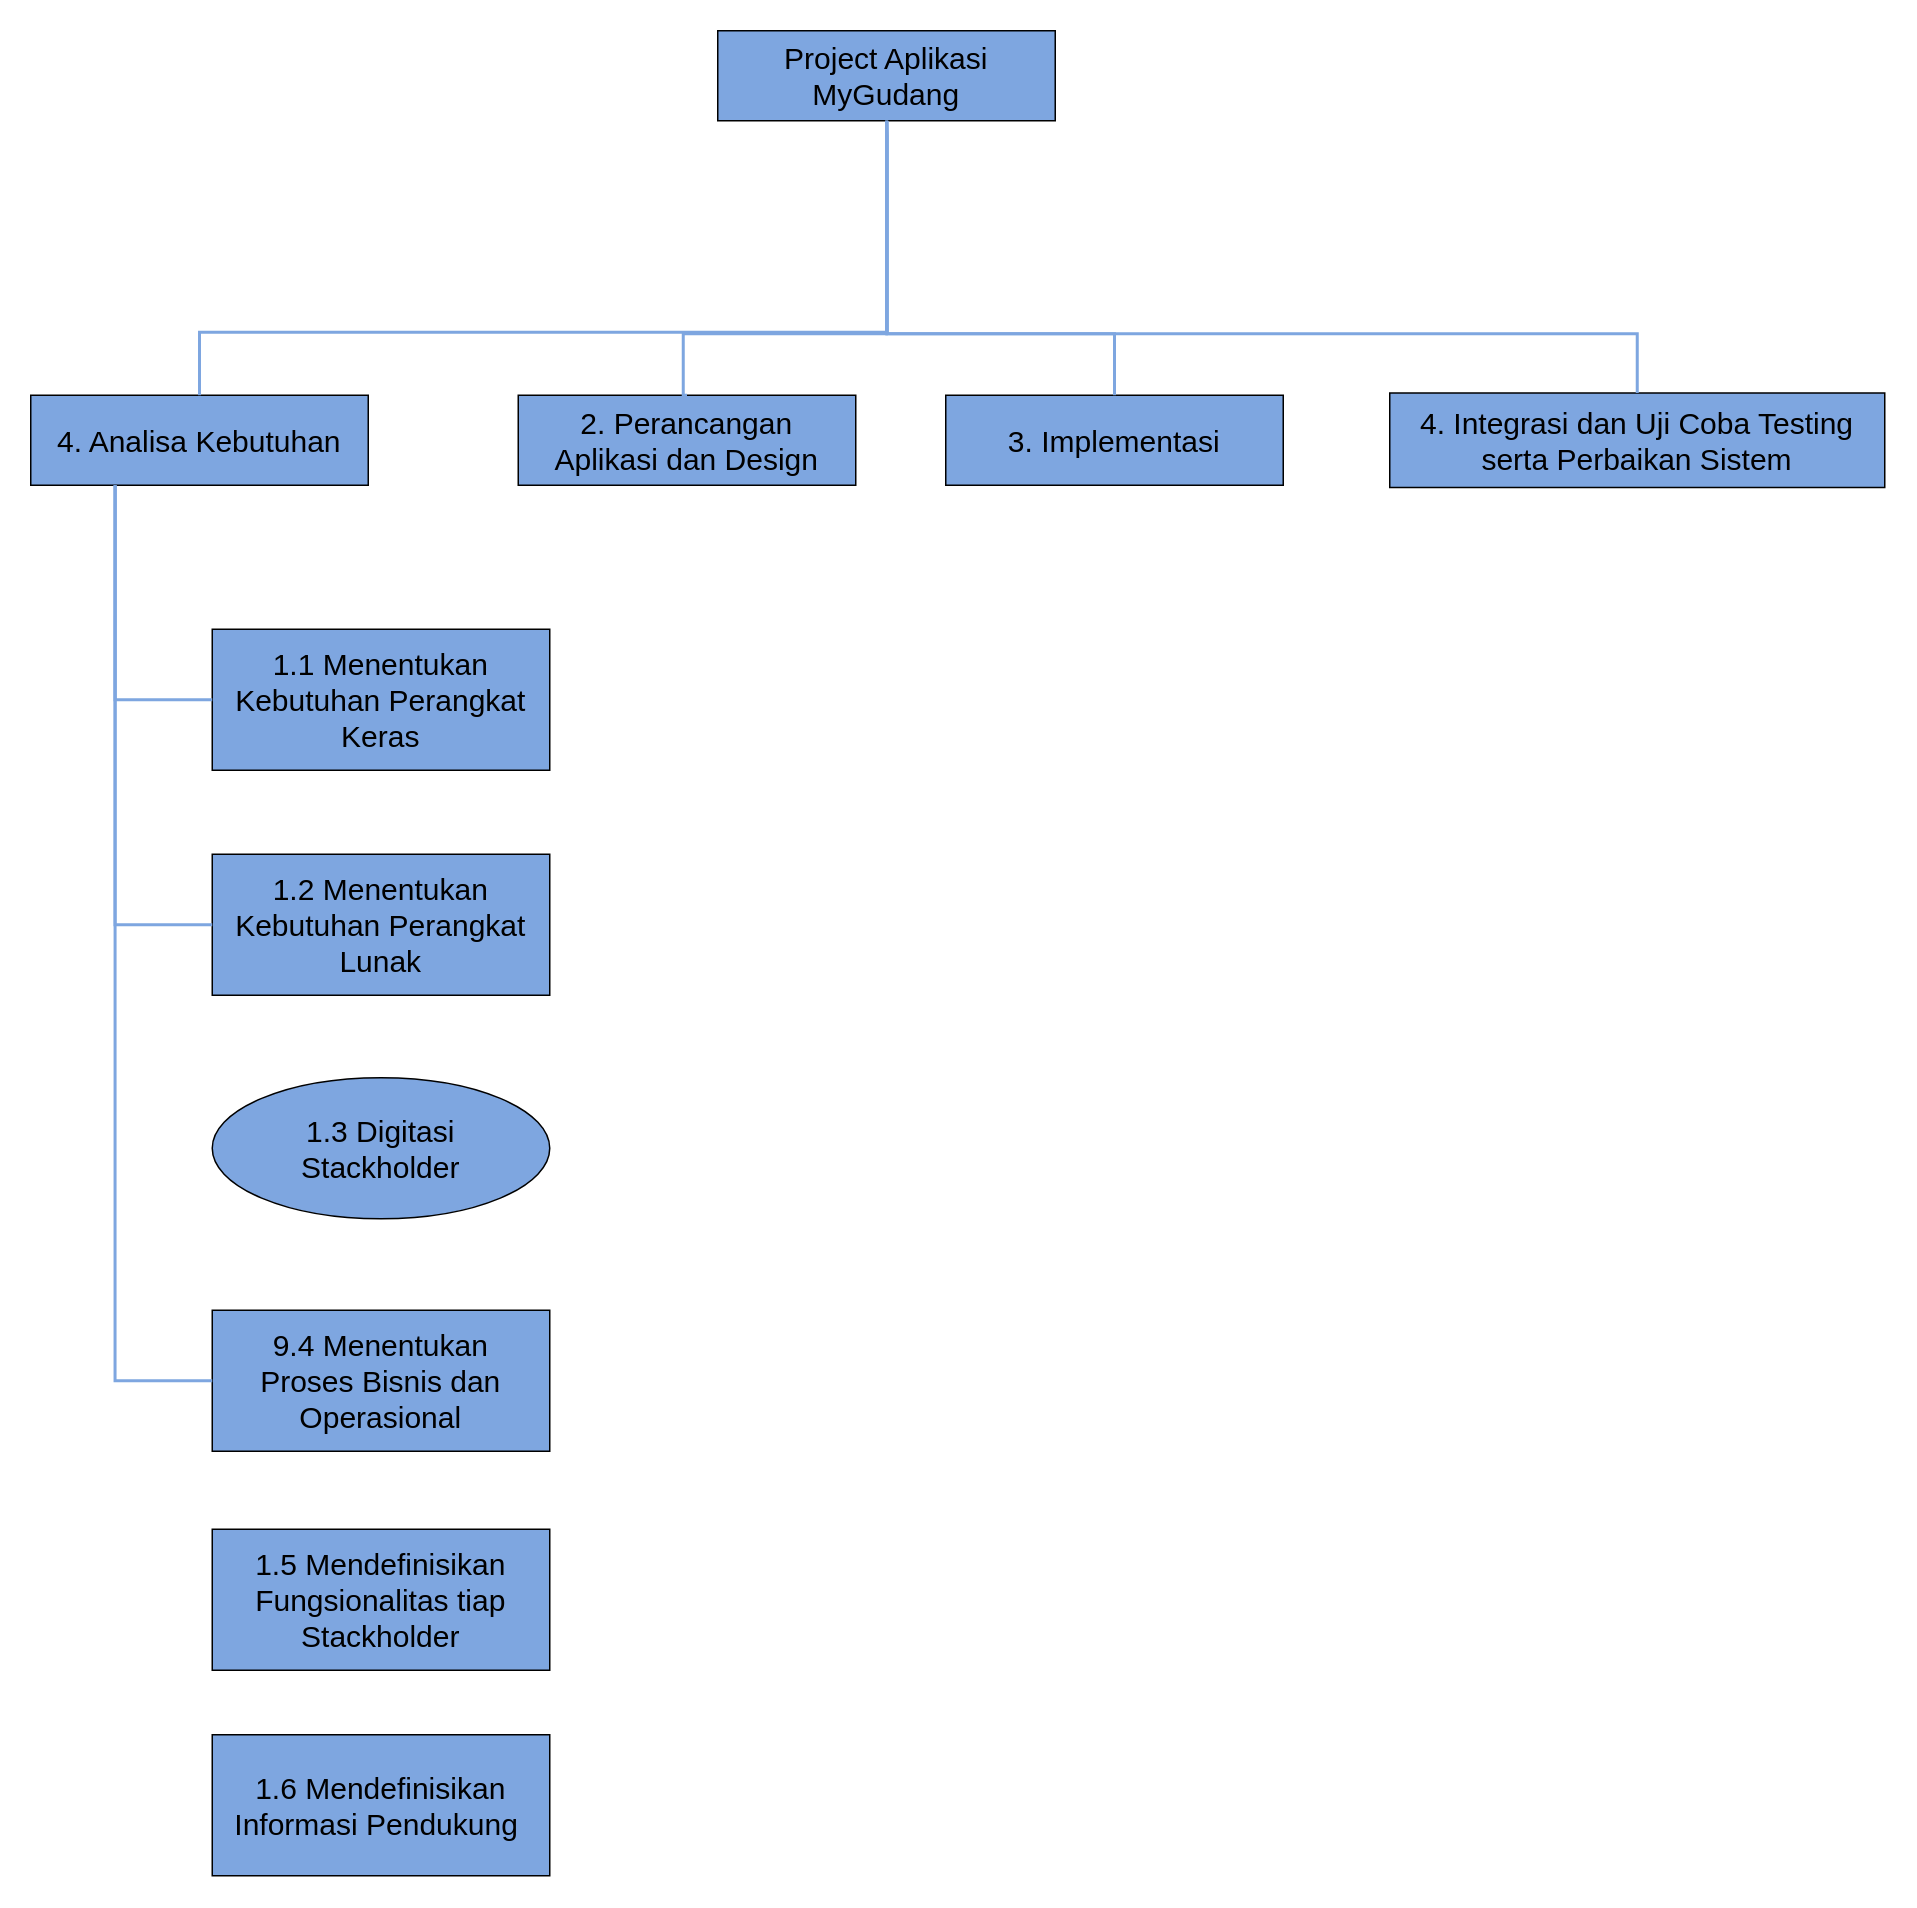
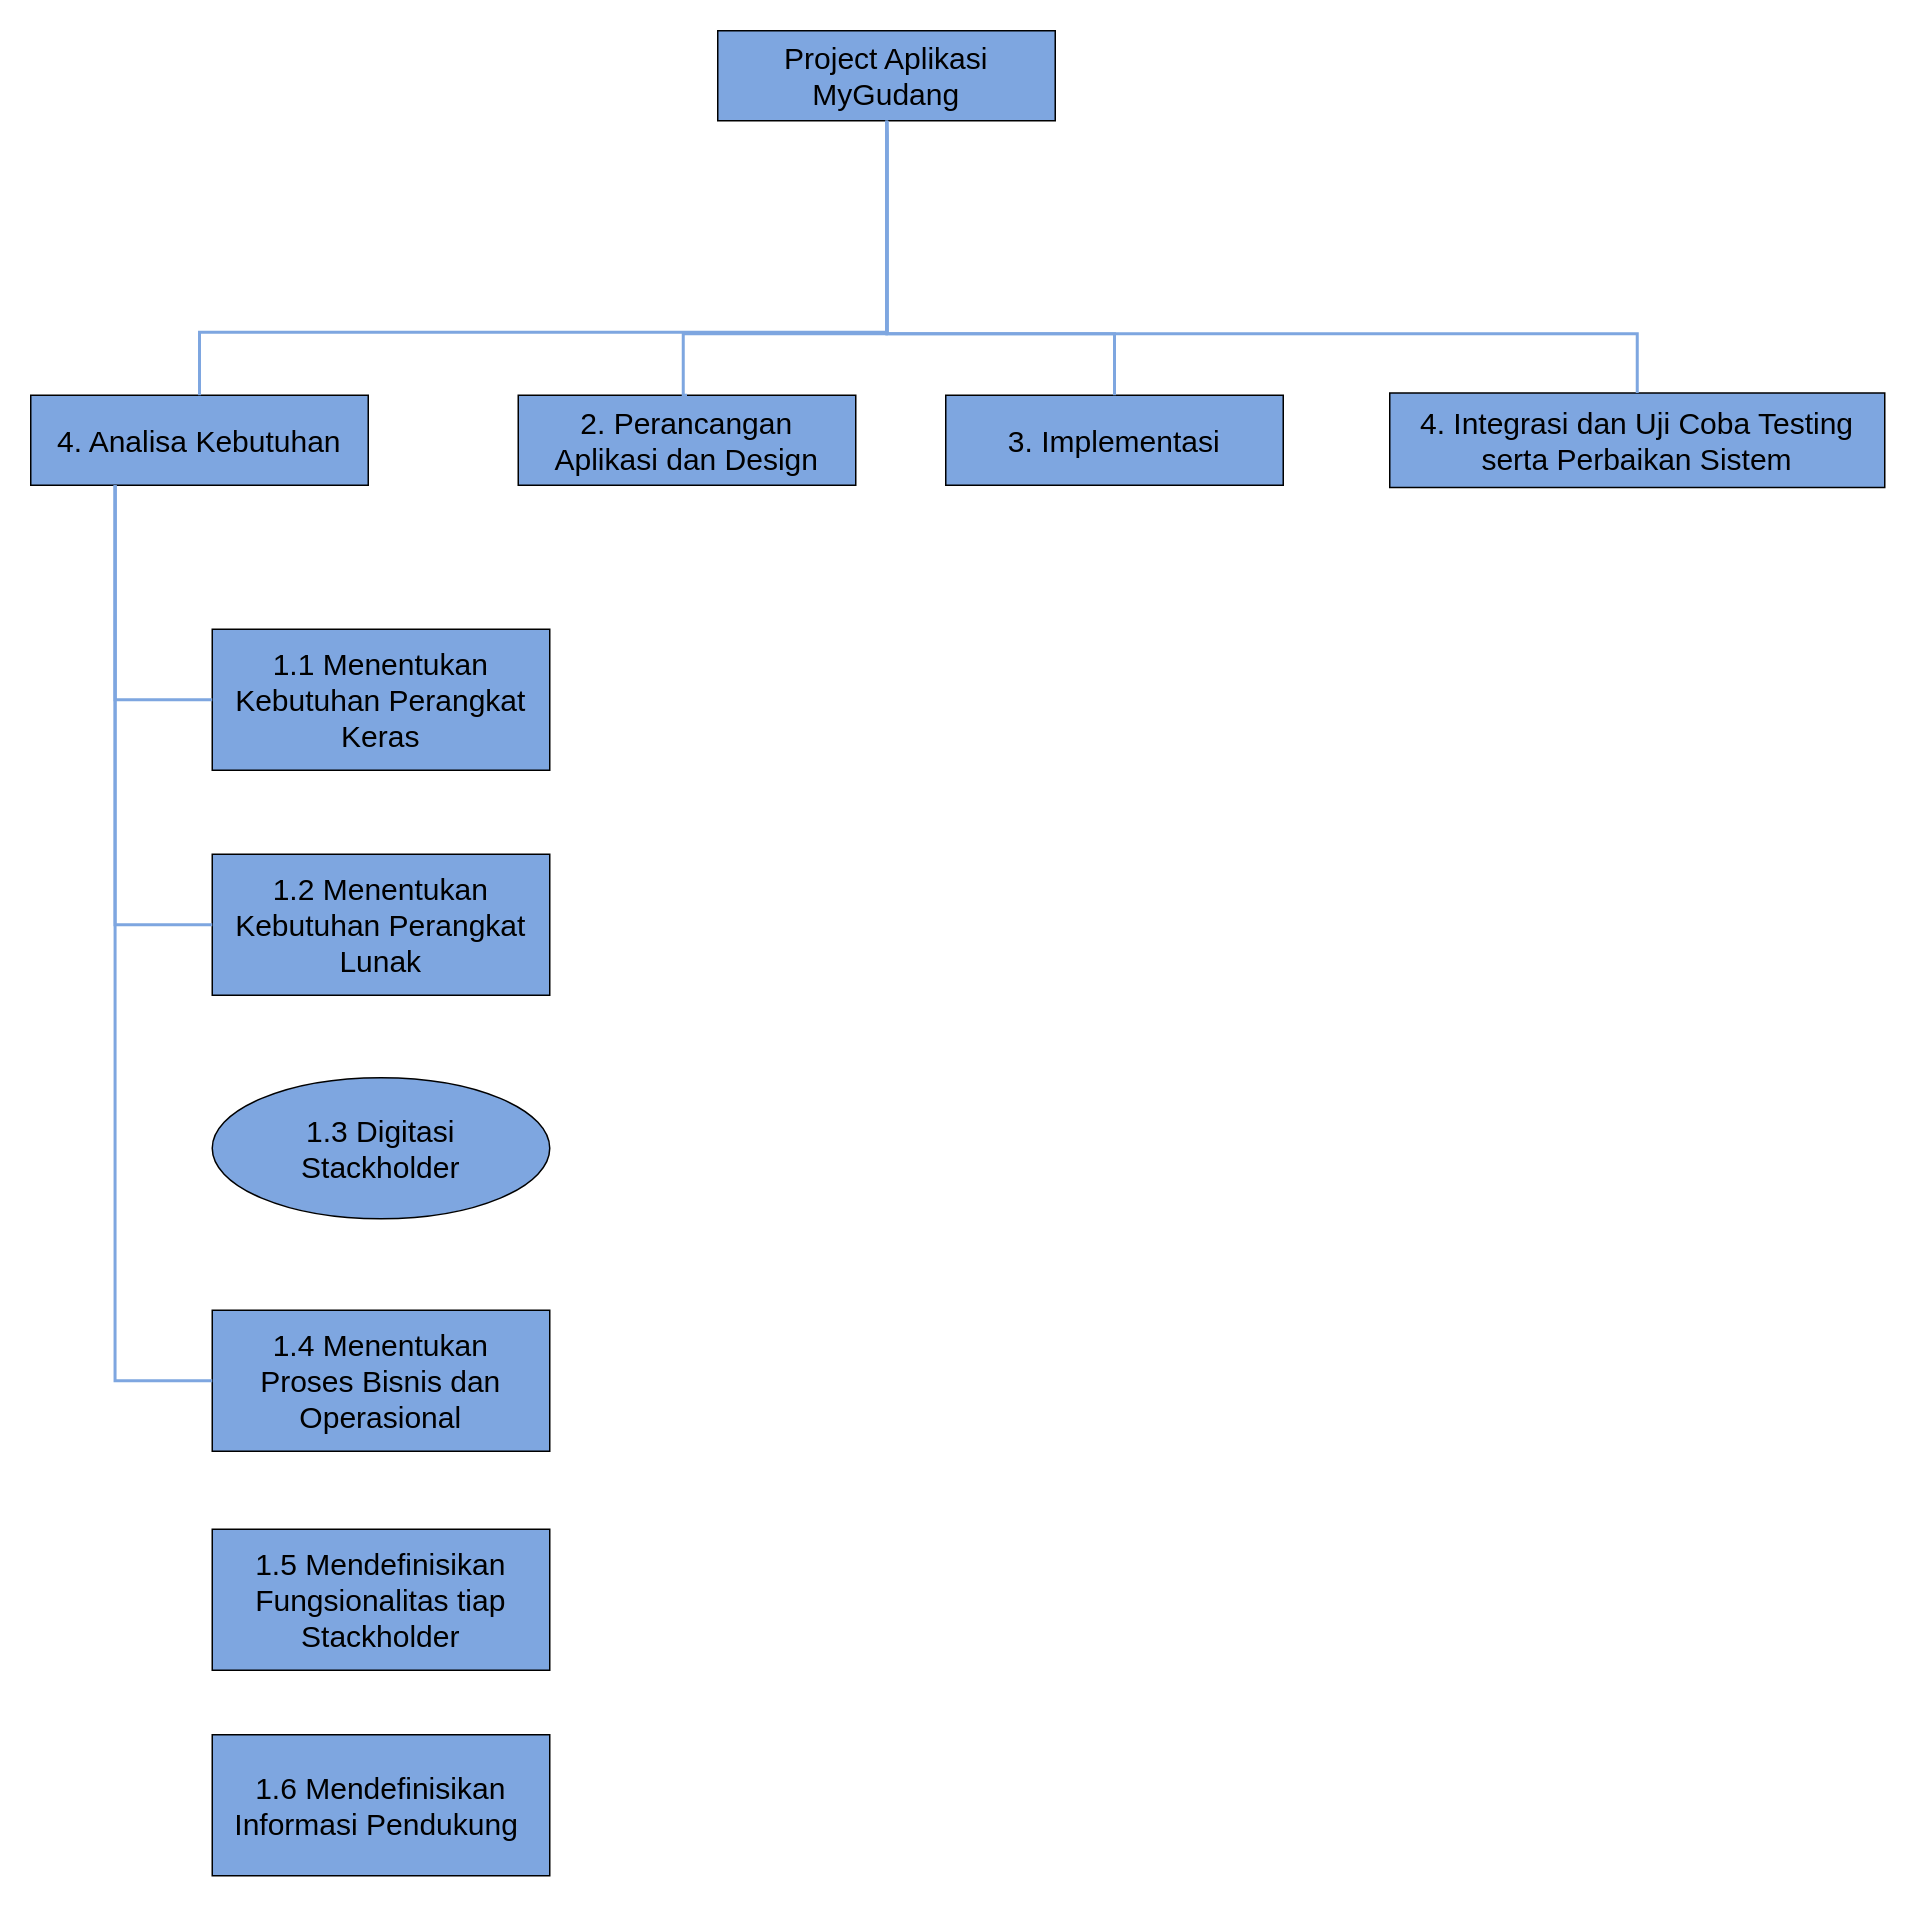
(381, 1381) -> (381, 1381)
